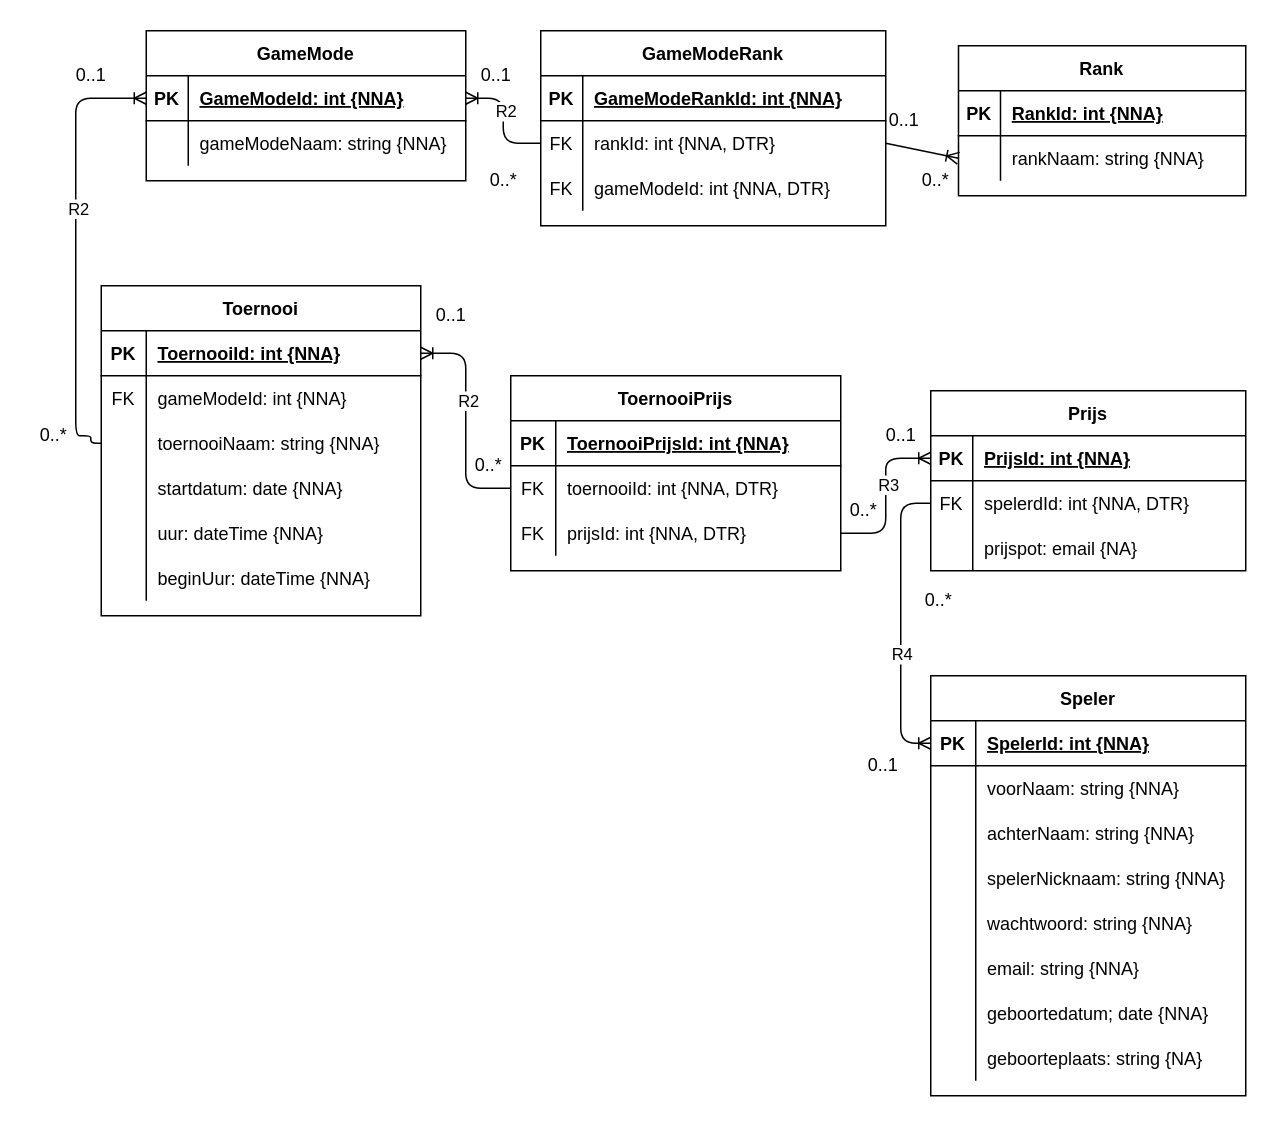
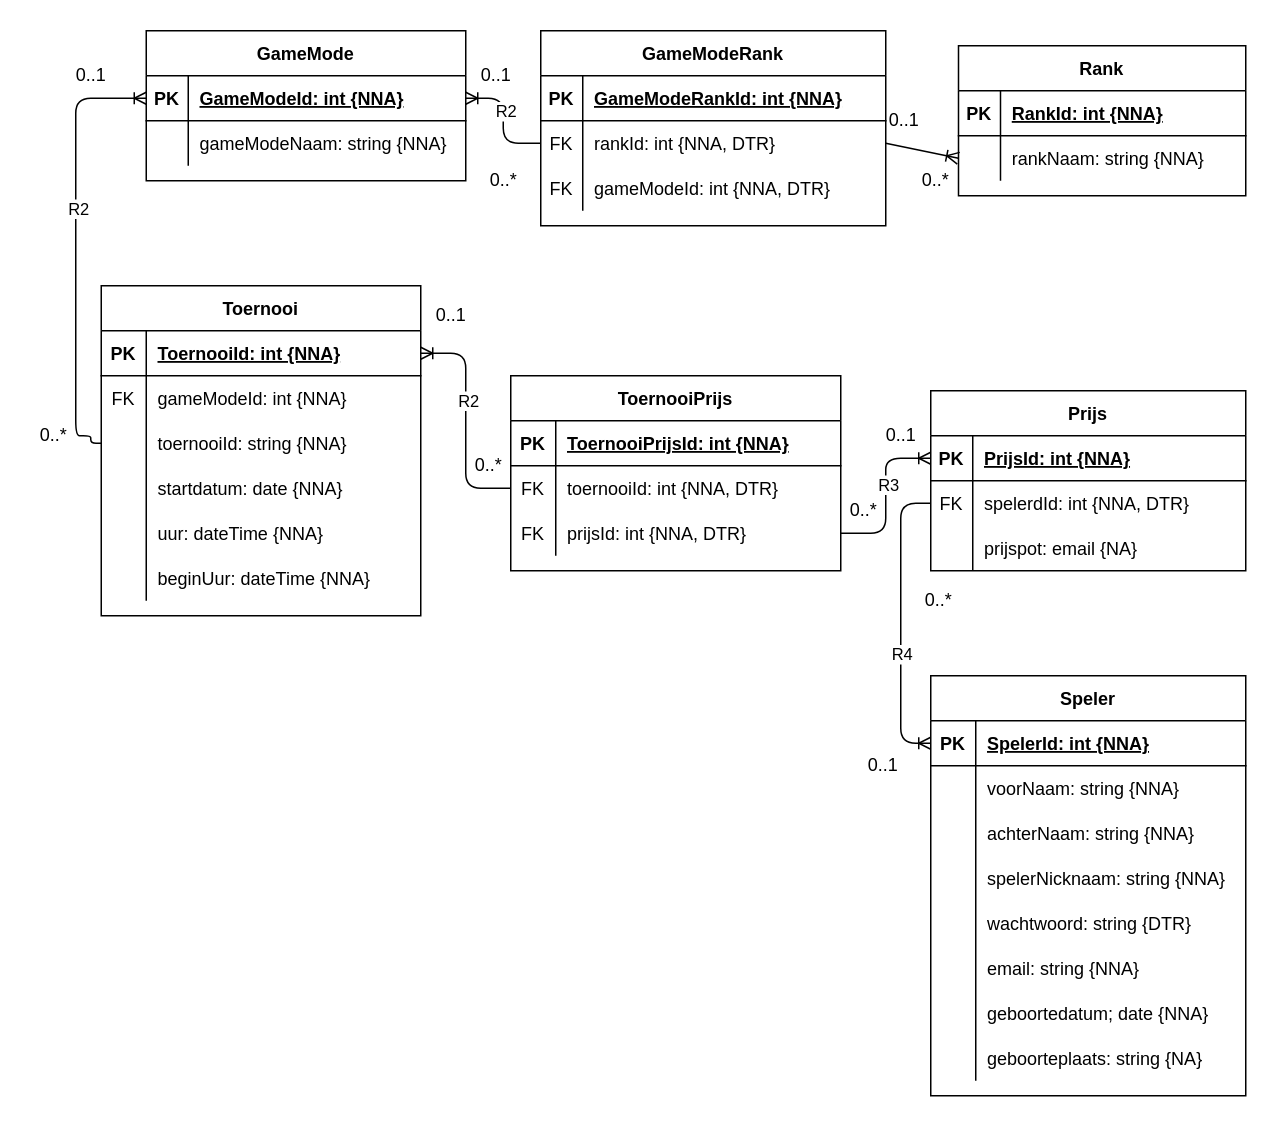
(277, 444) -> (267, 444)
(1099, 924) -> (1099, 924)
